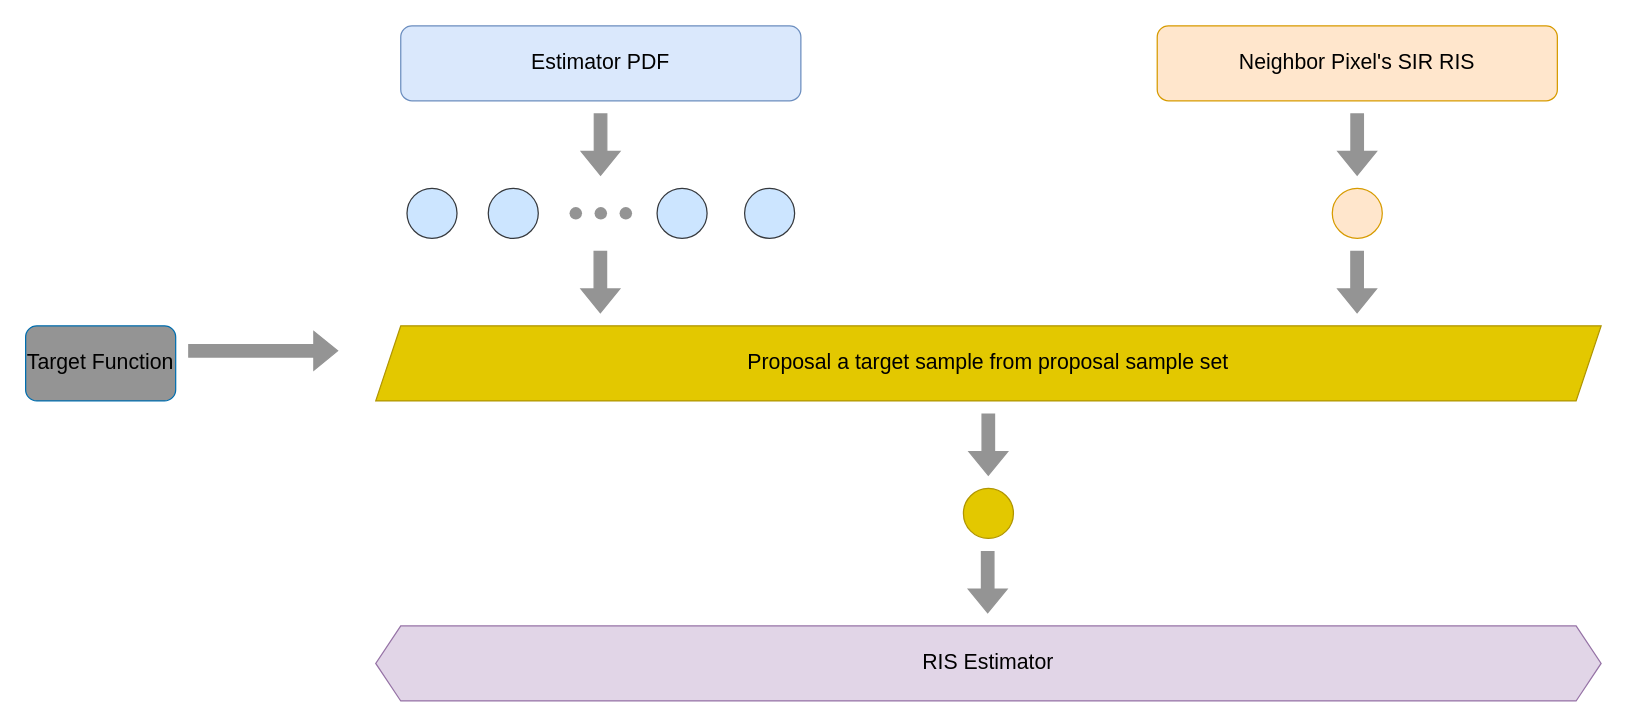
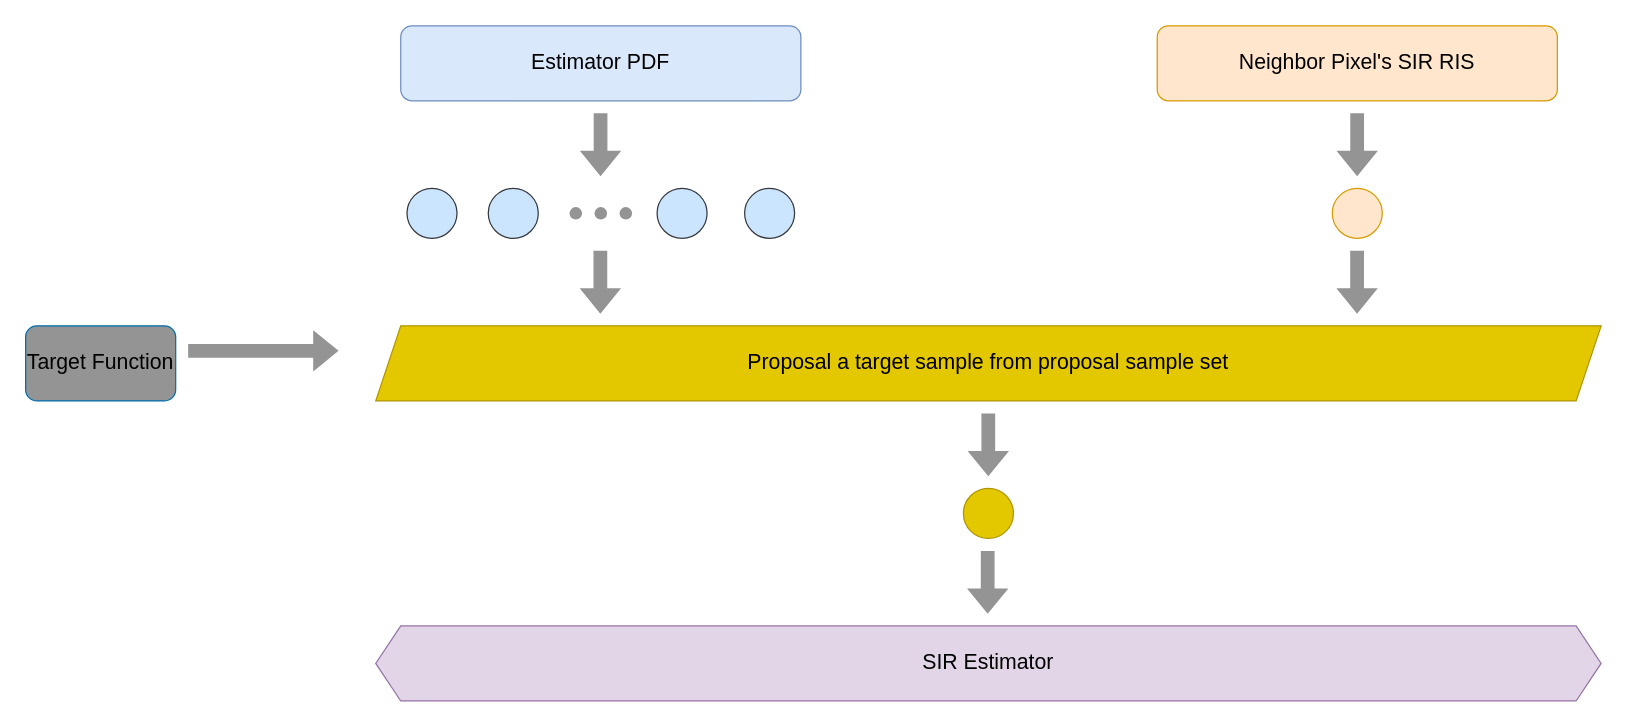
(988, 663) -> (988, 663)
